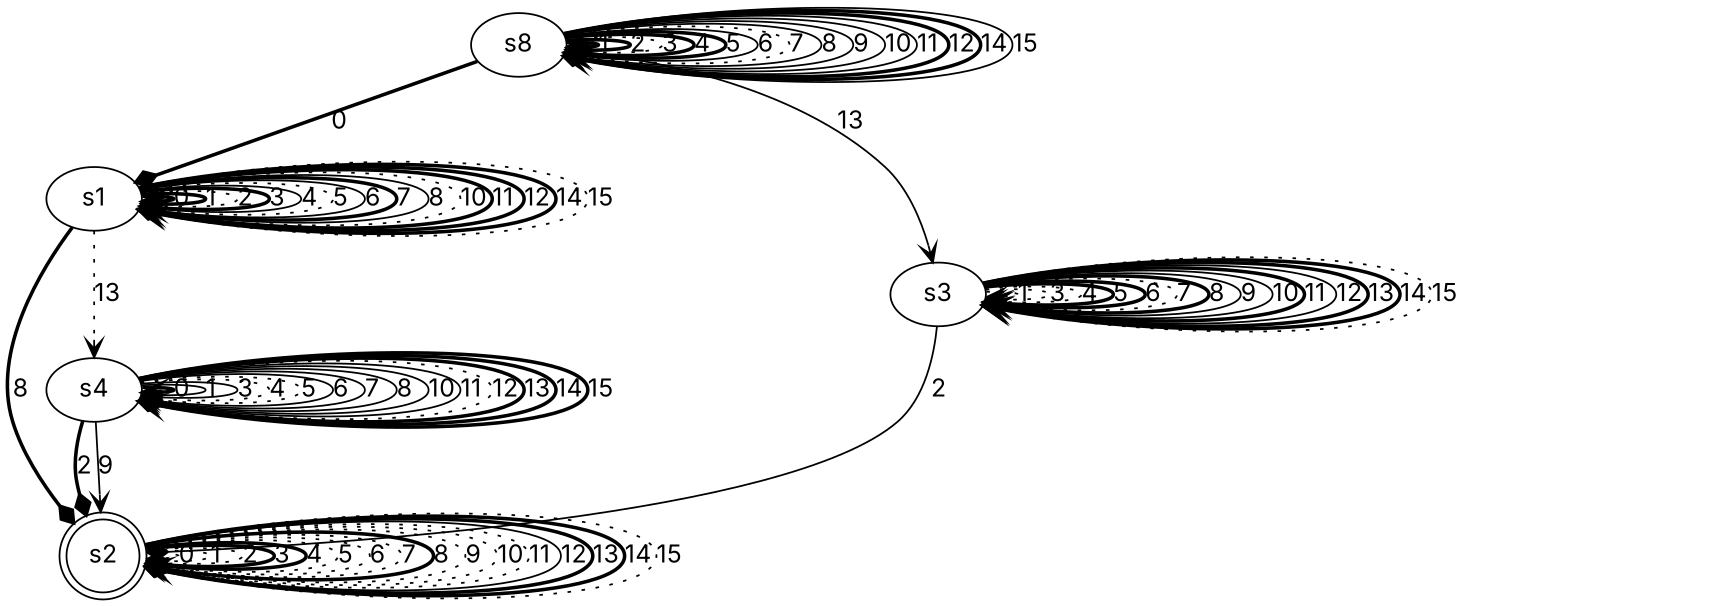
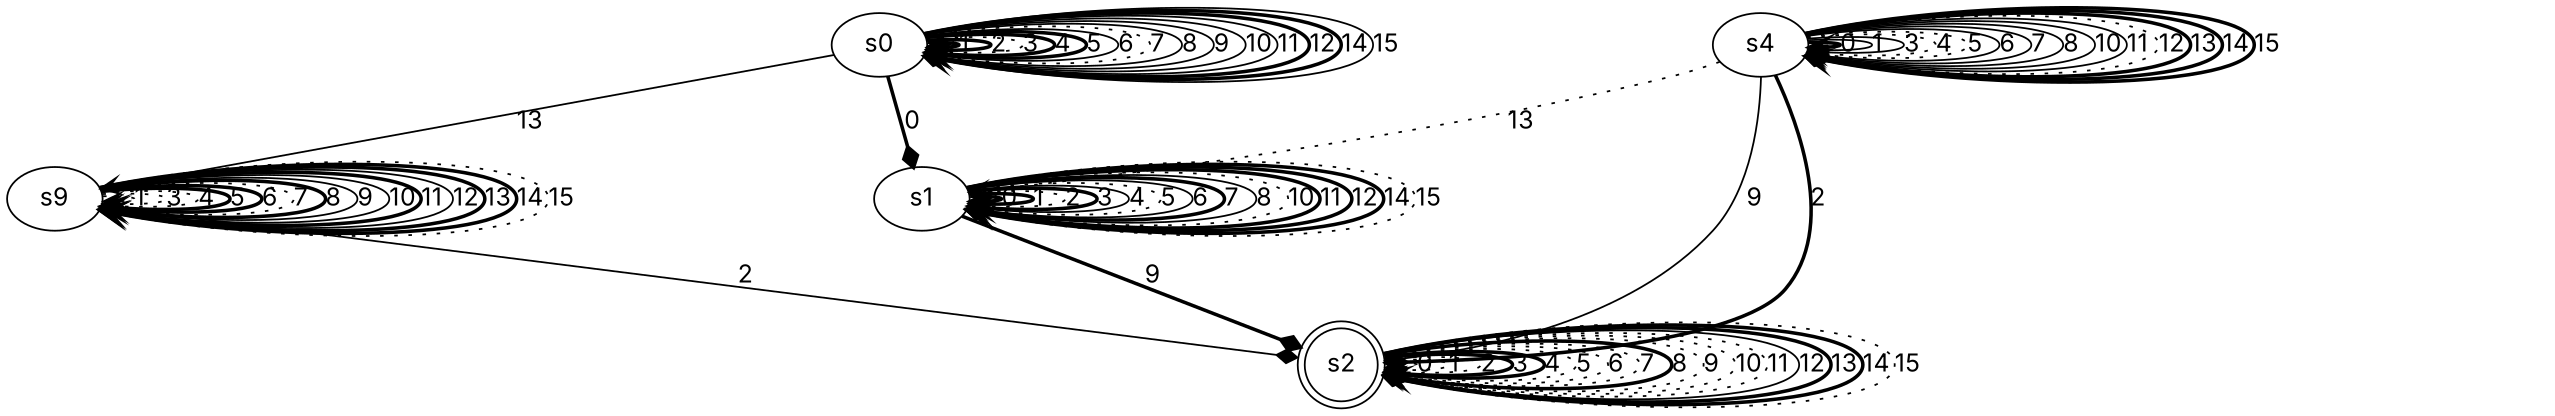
(519, 45) -> (879, 45)
(94, 285) -> (1356, 139)
(938, 294) -> (55, 199)
(22, 390) -> (1154, 276)
